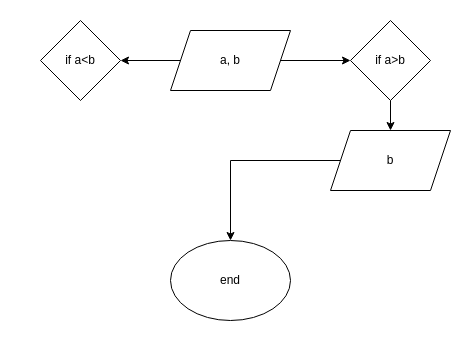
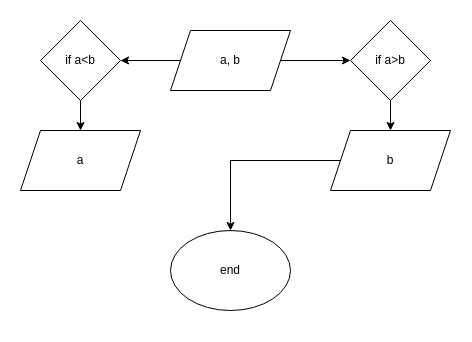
none -> (81, 119)
none -> (81, 161)
(231, 281) -> (231, 271)
